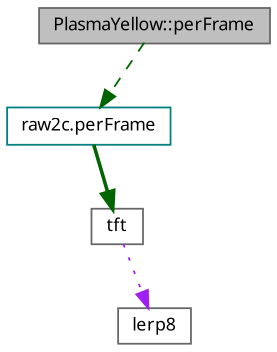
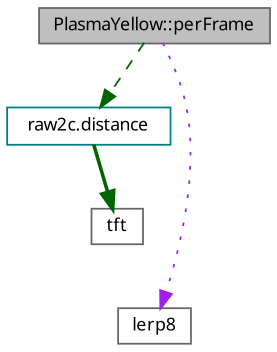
(89, 126) -> (89, 126)
(133, 268) -> (190, 166)
